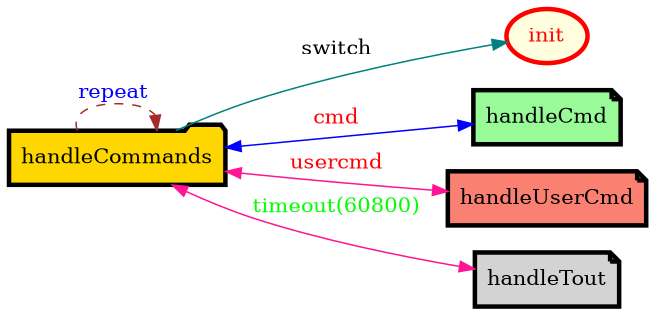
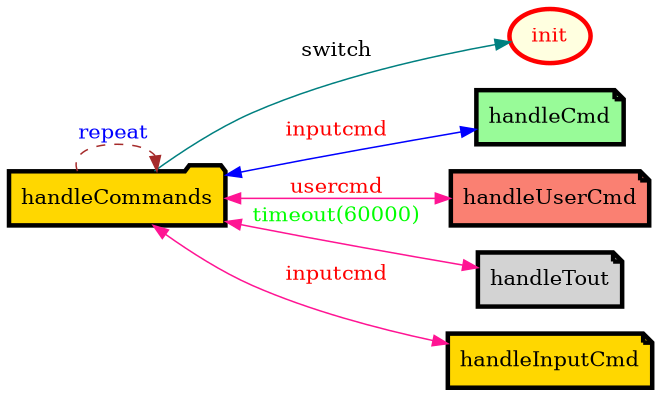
(337, 118) -> (337, 130)
(337, 207) -> (337, 216)
none -> (550, 361)
